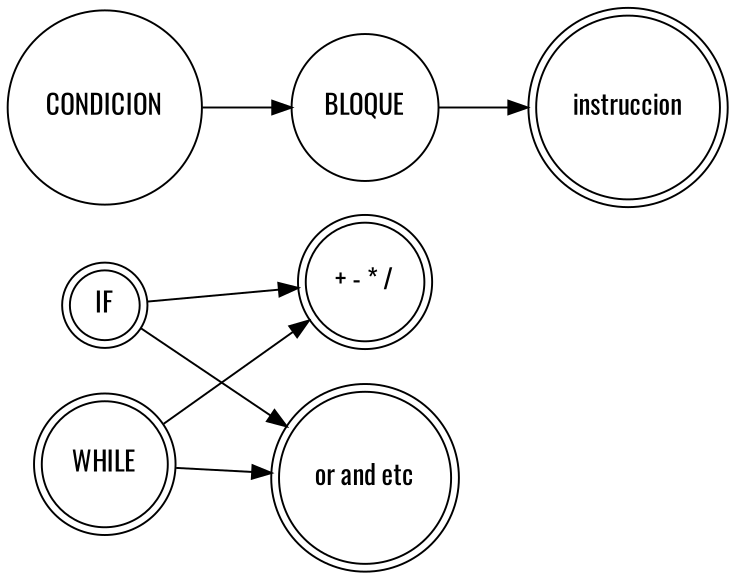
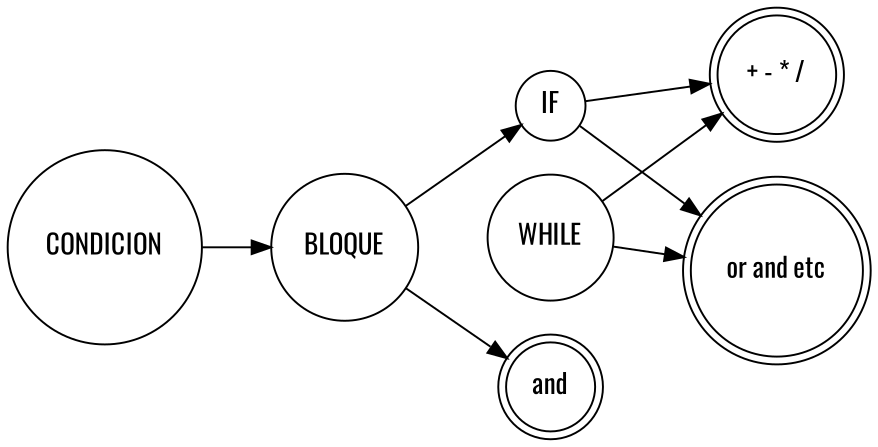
(628, 107) -> (551, 387)
none -> (456, 171)
(105, 305) -> (551, 106)
(105, 464) -> (551, 238)
